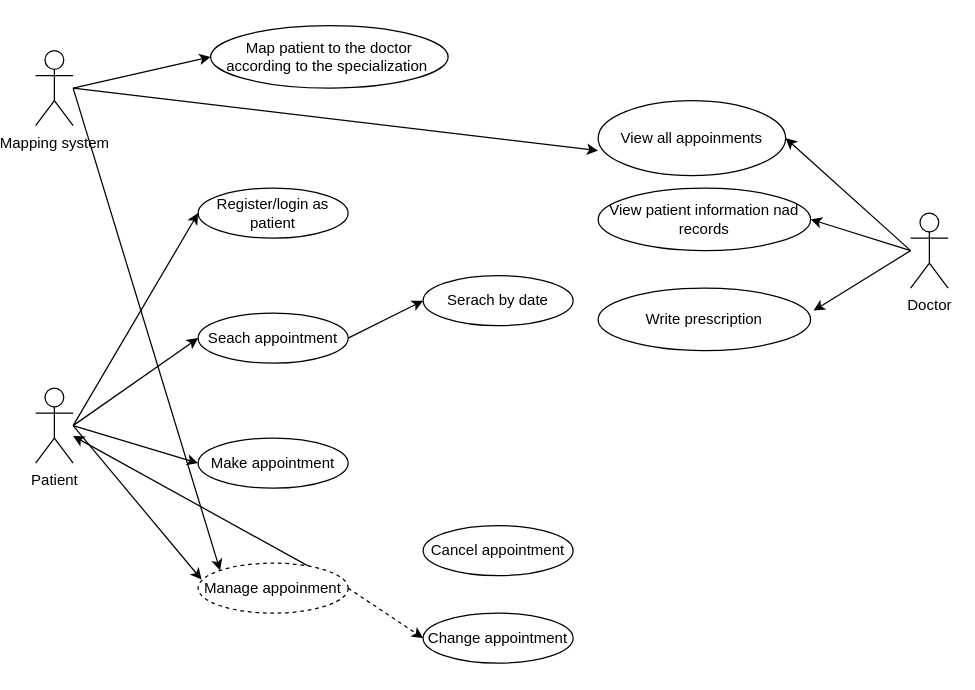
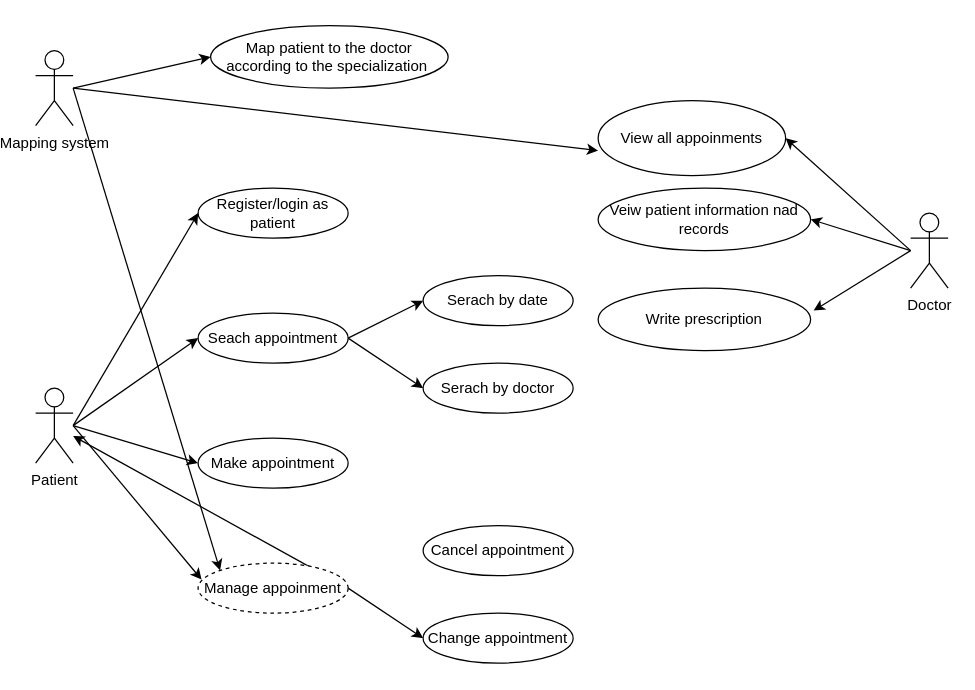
(704, 219) -> (704, 219)
none -> (383, 361)
none -> (498, 388)
(382, 611) -> (382, 611)
